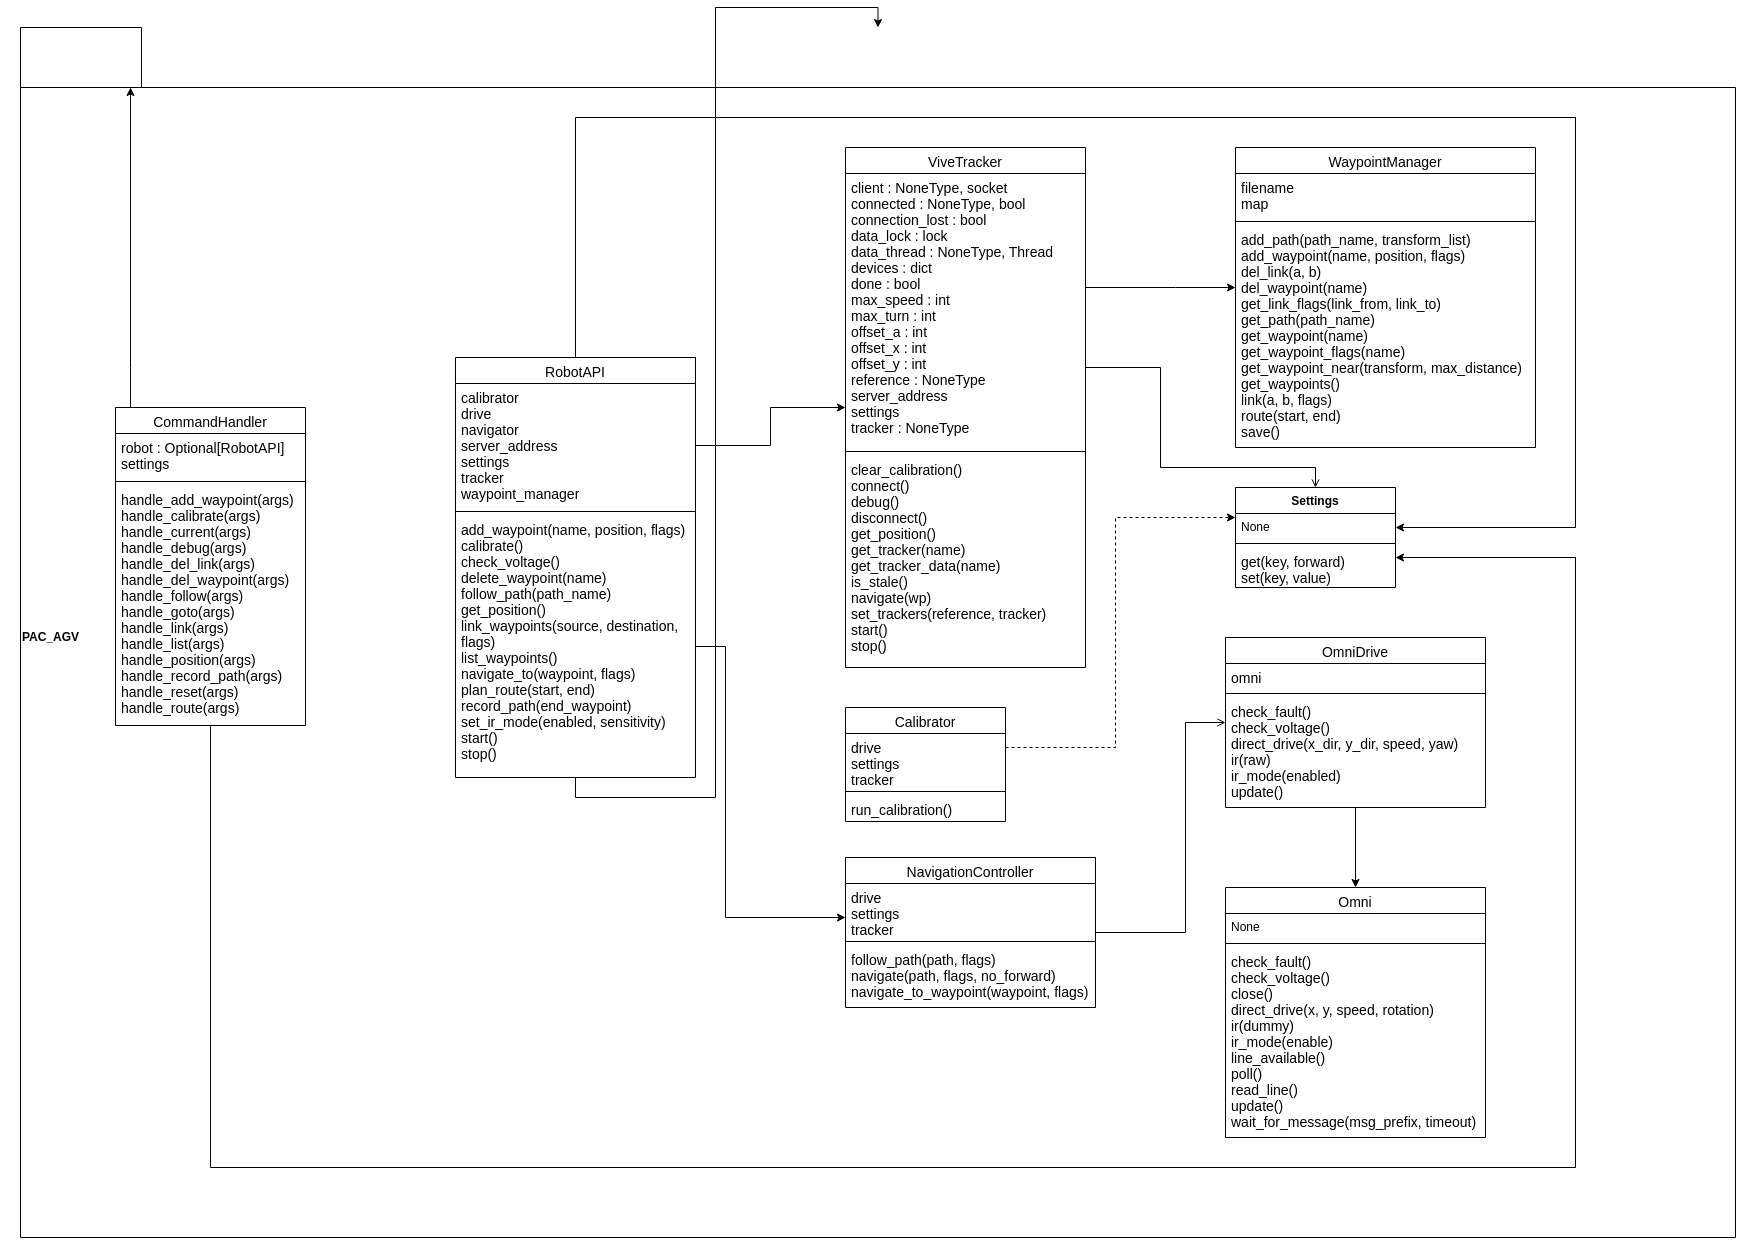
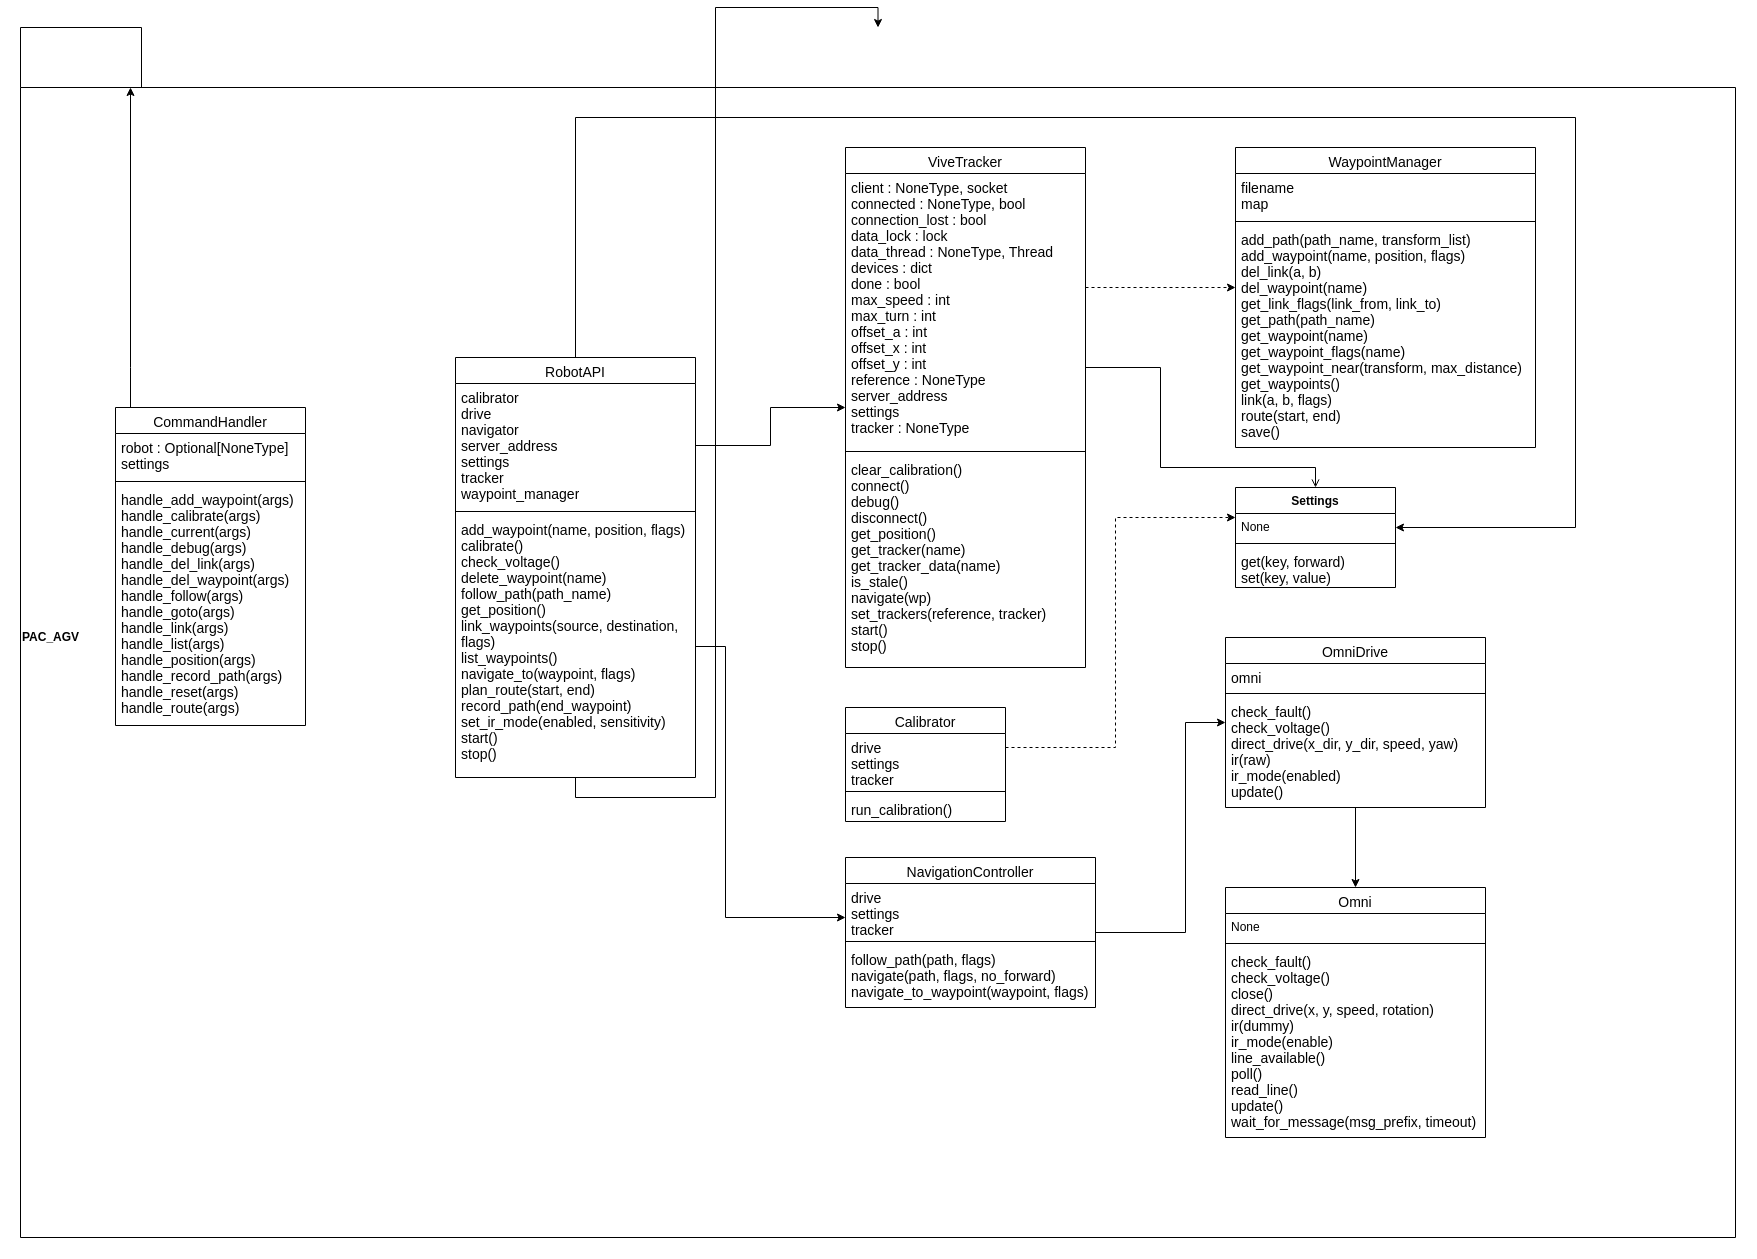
(1158, 288) -> (1158, 288)
(201, 455) -> (201, 455)
(1219, 723) -> (1217, 723)
(1065, 1168) -> none
